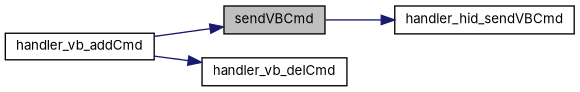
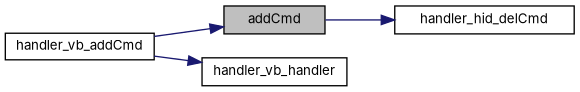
(274, 20) -> (274, 20)
(484, 20) -> (484, 20)
(274, 72) -> (274, 72)
